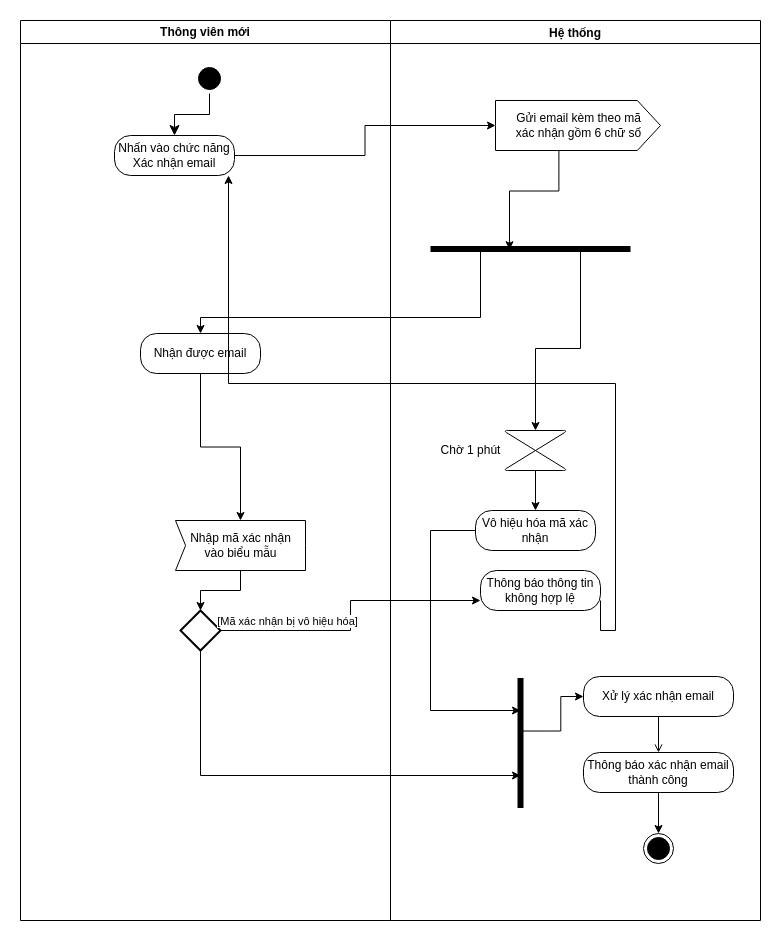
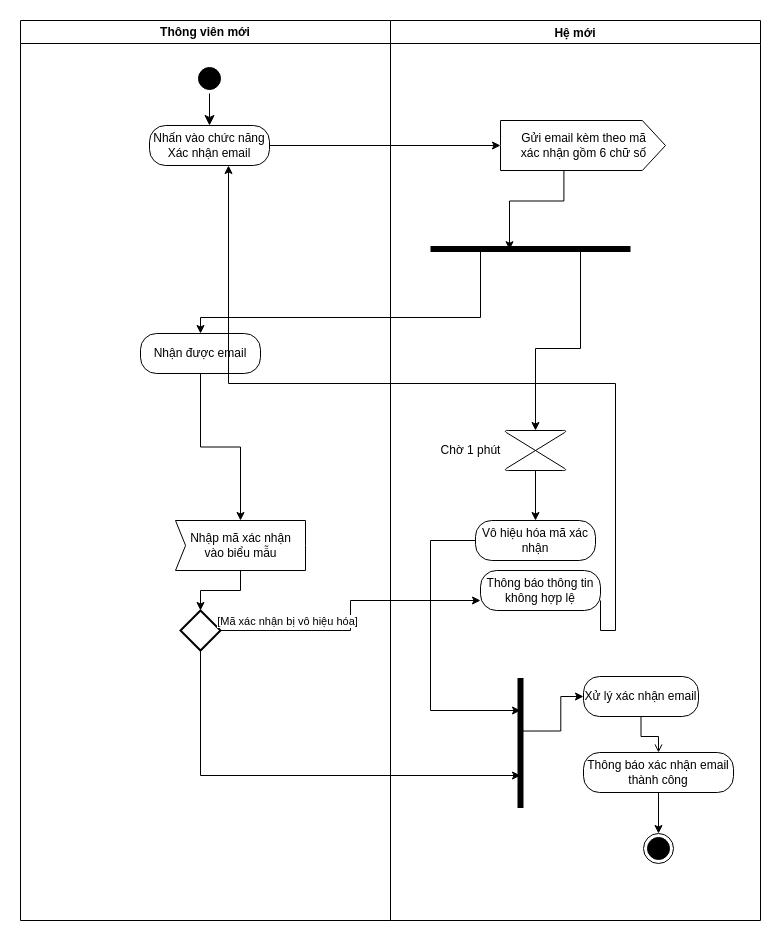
(575, 33) -> (575, 33)
(578, 126) -> (583, 146)
(175, 156) -> (210, 146)
(536, 531) -> (536, 541)
(659, 697) -> (641, 697)
